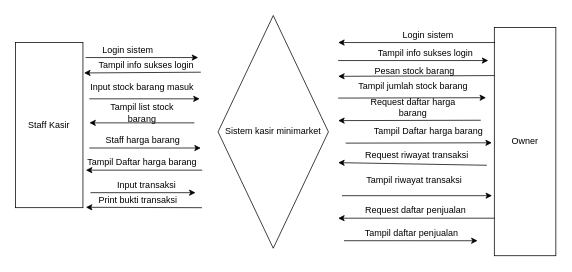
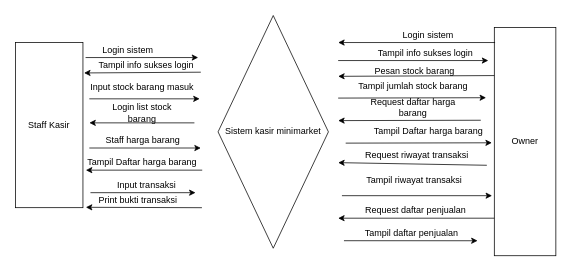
(142, 113) -> (142, 113)
